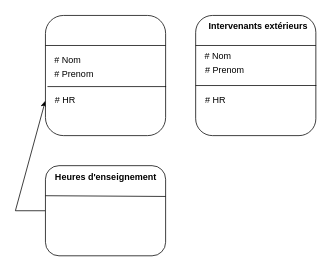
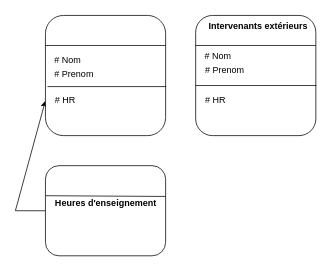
(105, 177) -> (105, 203)
